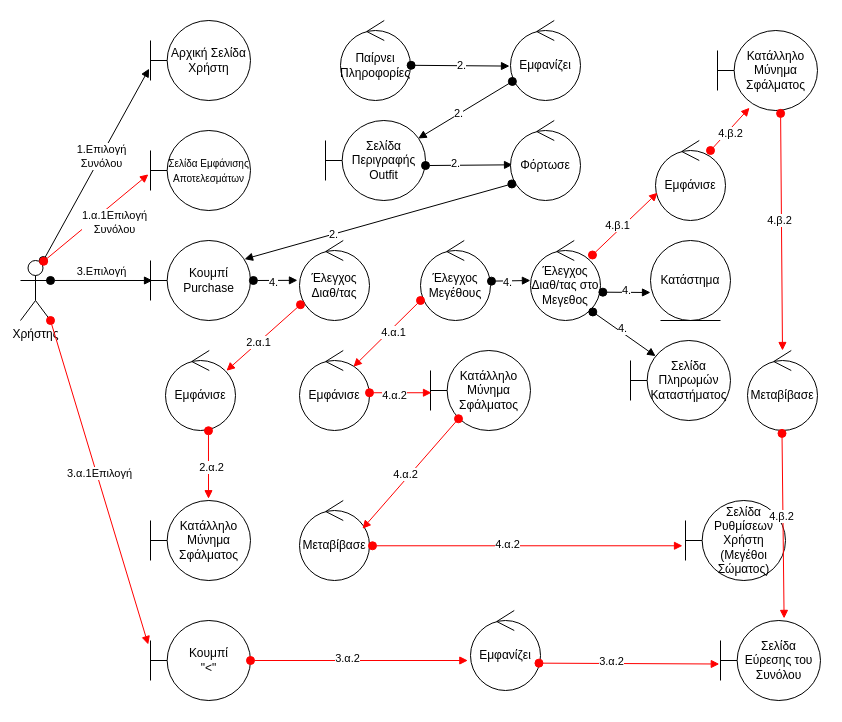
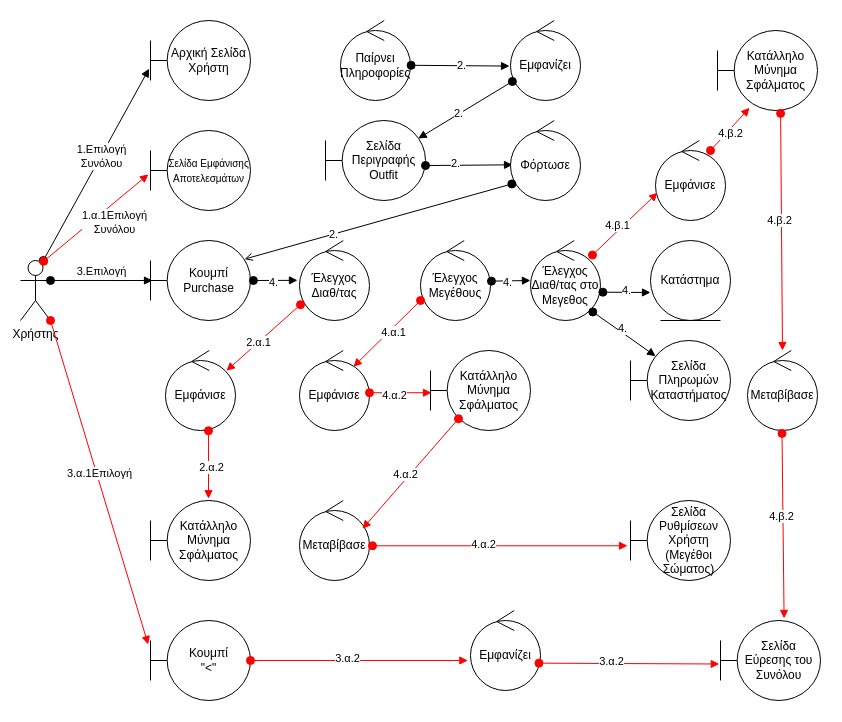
(253, 257) -> (251, 257)
(736, 541) -> (681, 541)
